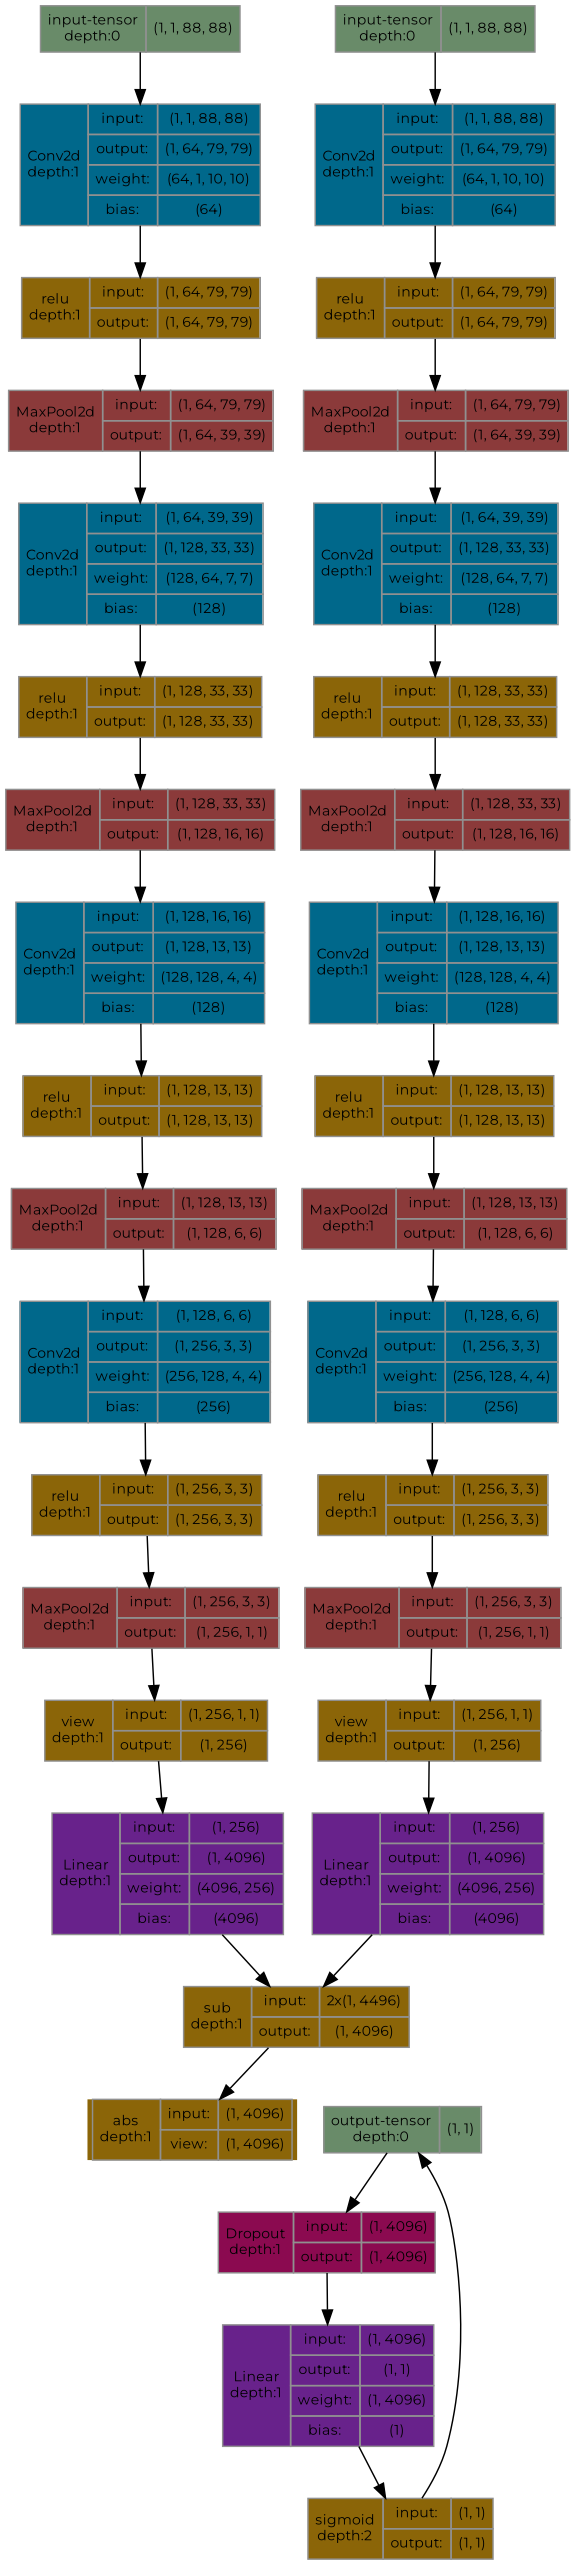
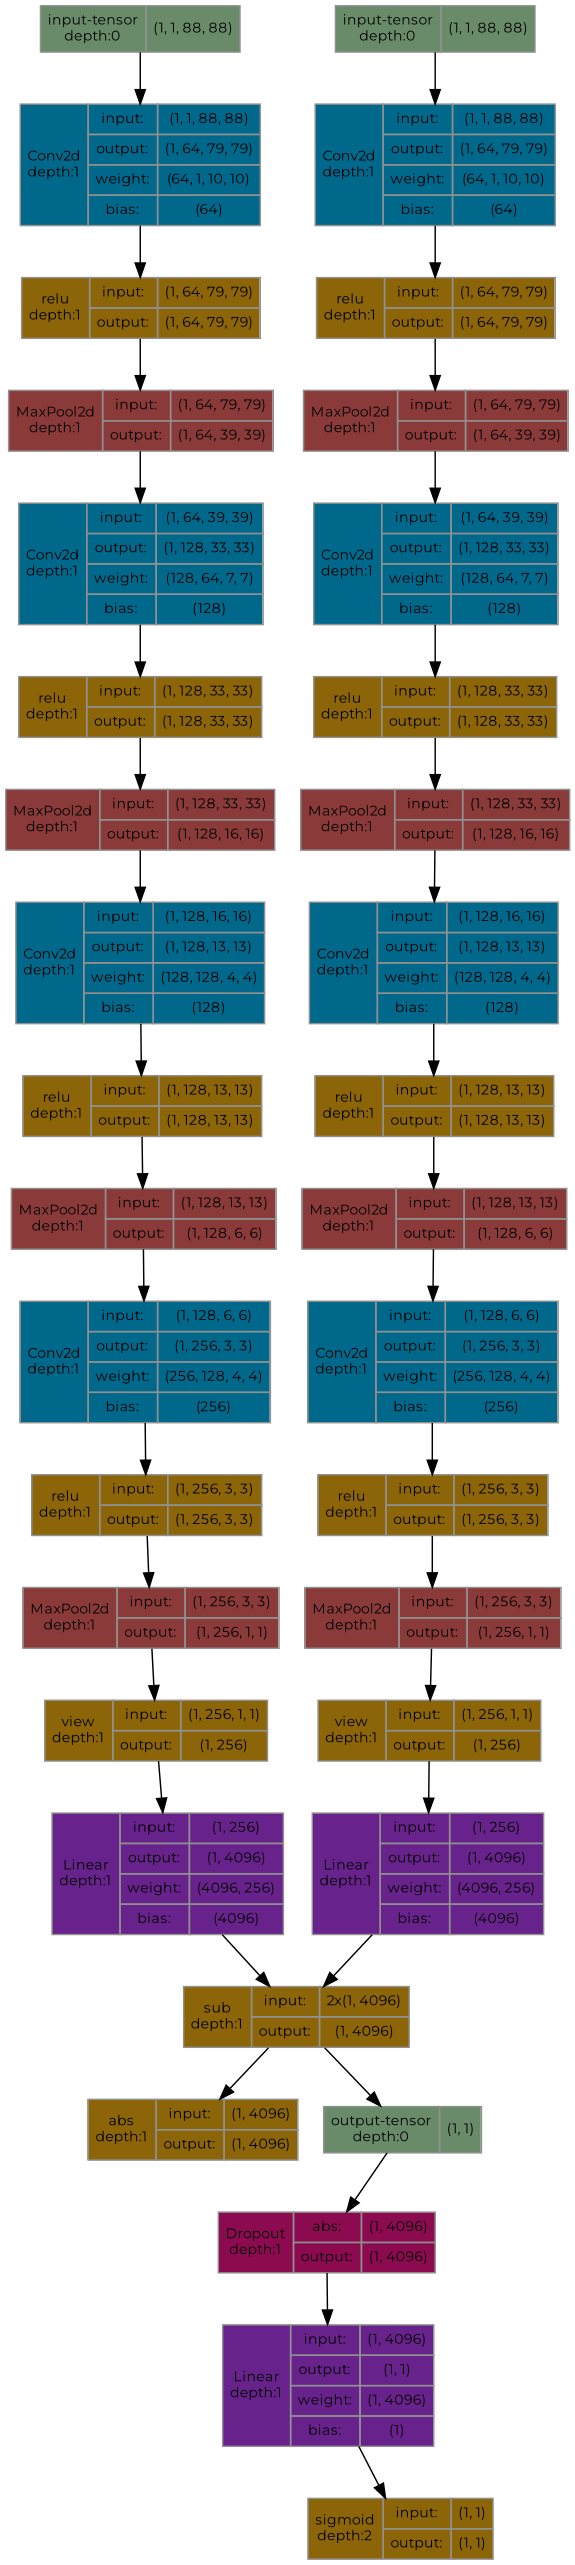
(364, 2001) -> (364, 2001)
(189, 2144) -> (190, 2144)
(327, 2227) -> (327, 2227)
(461, 2332) -> (348, 2072)
